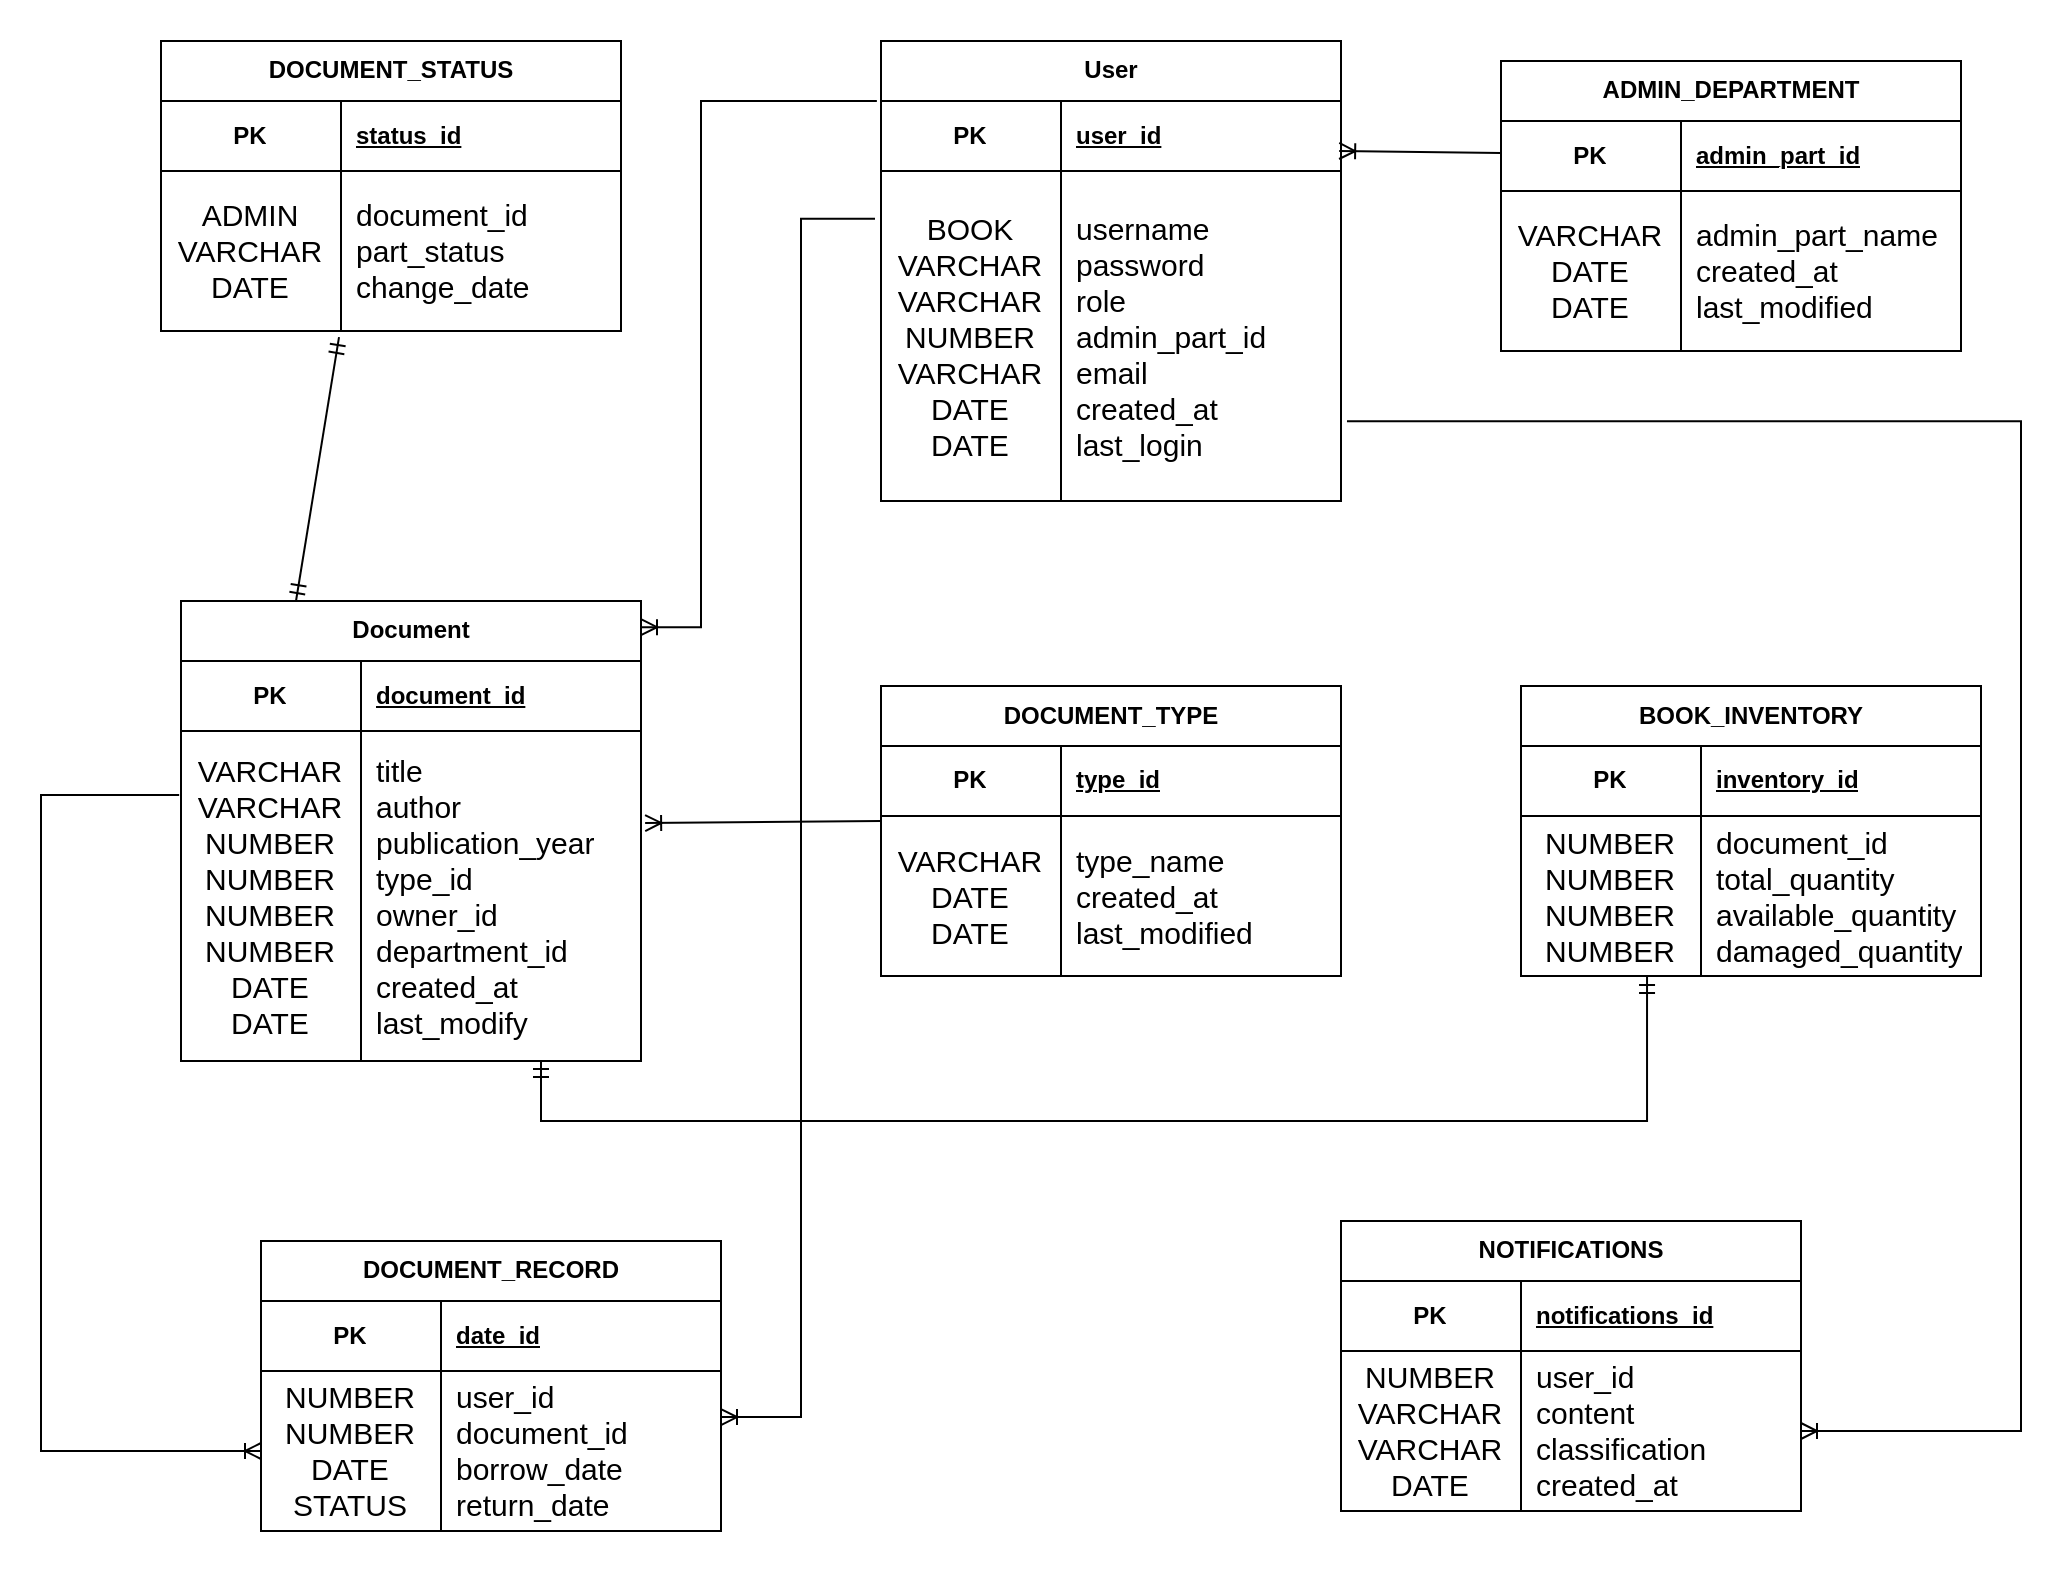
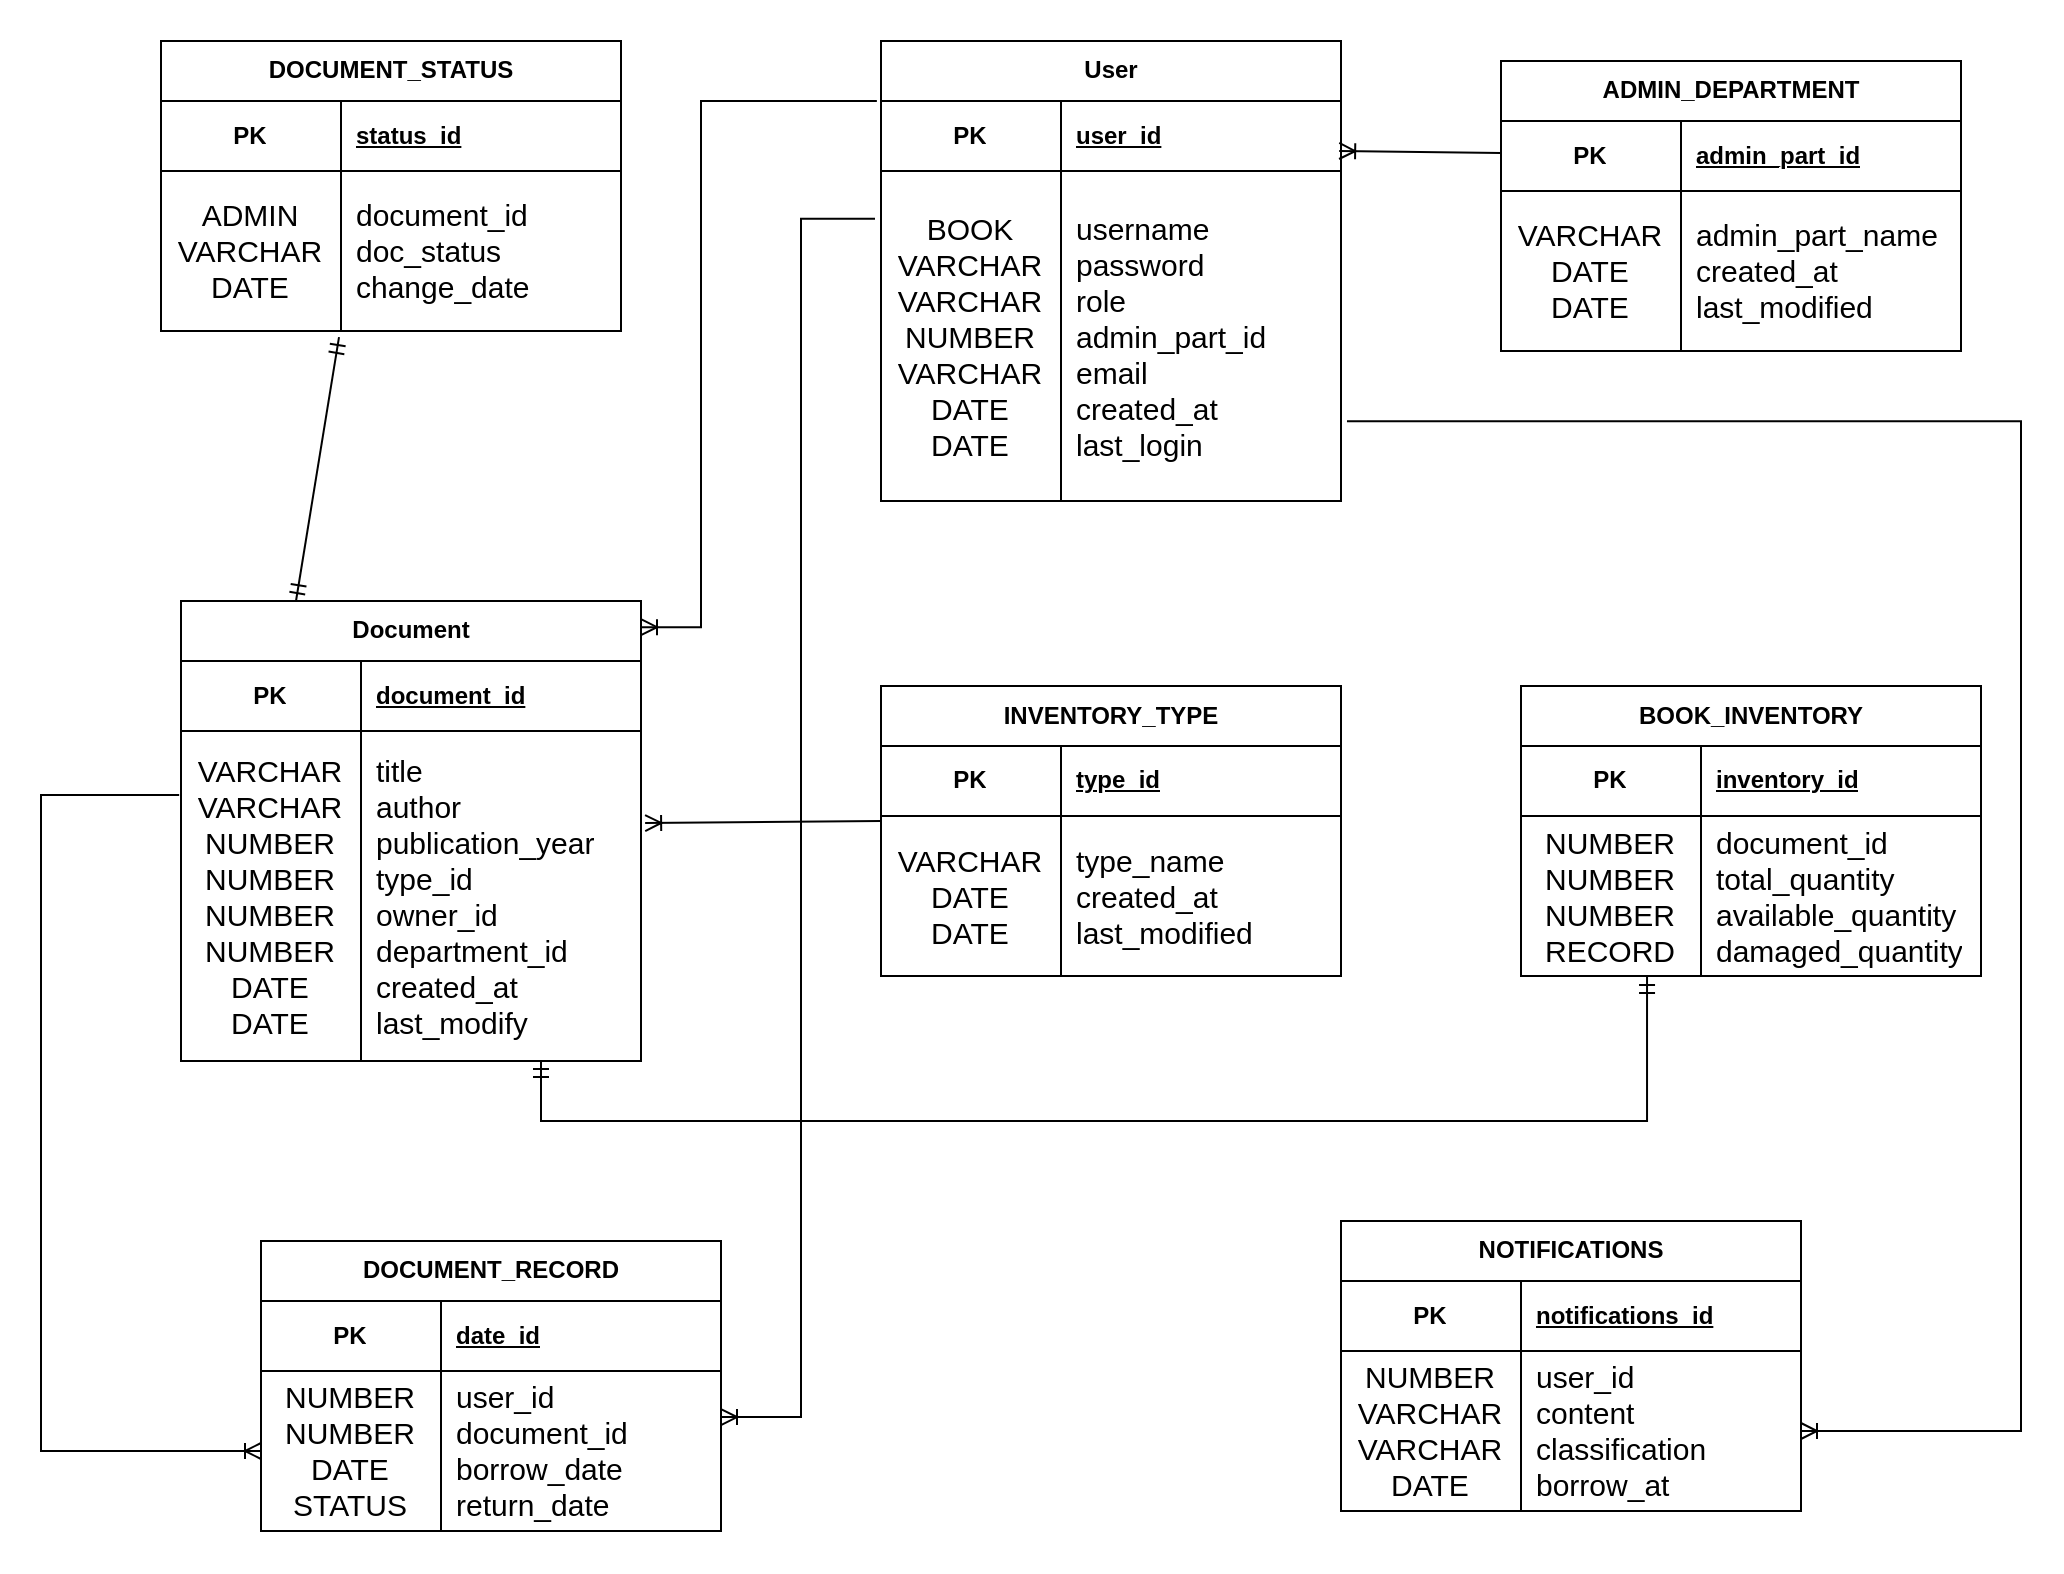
(431, 251) -> (431, 251)
(1112, 717) -> (1112, 717)
(1611, 897) -> (1611, 897)
(1619, 1431) -> (1619, 1431)
